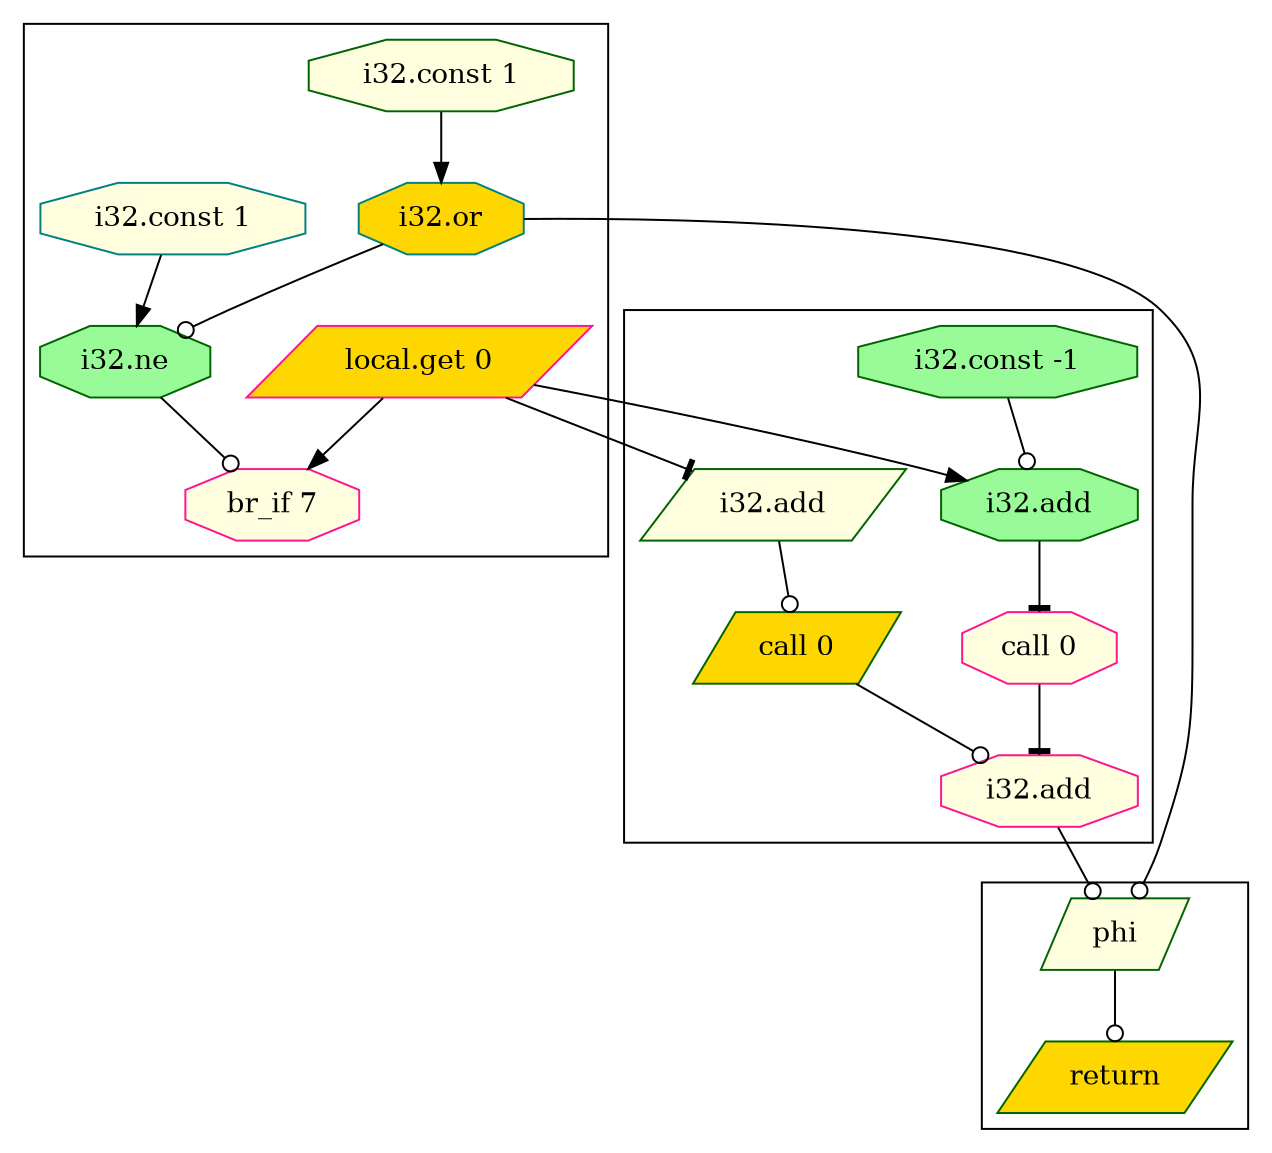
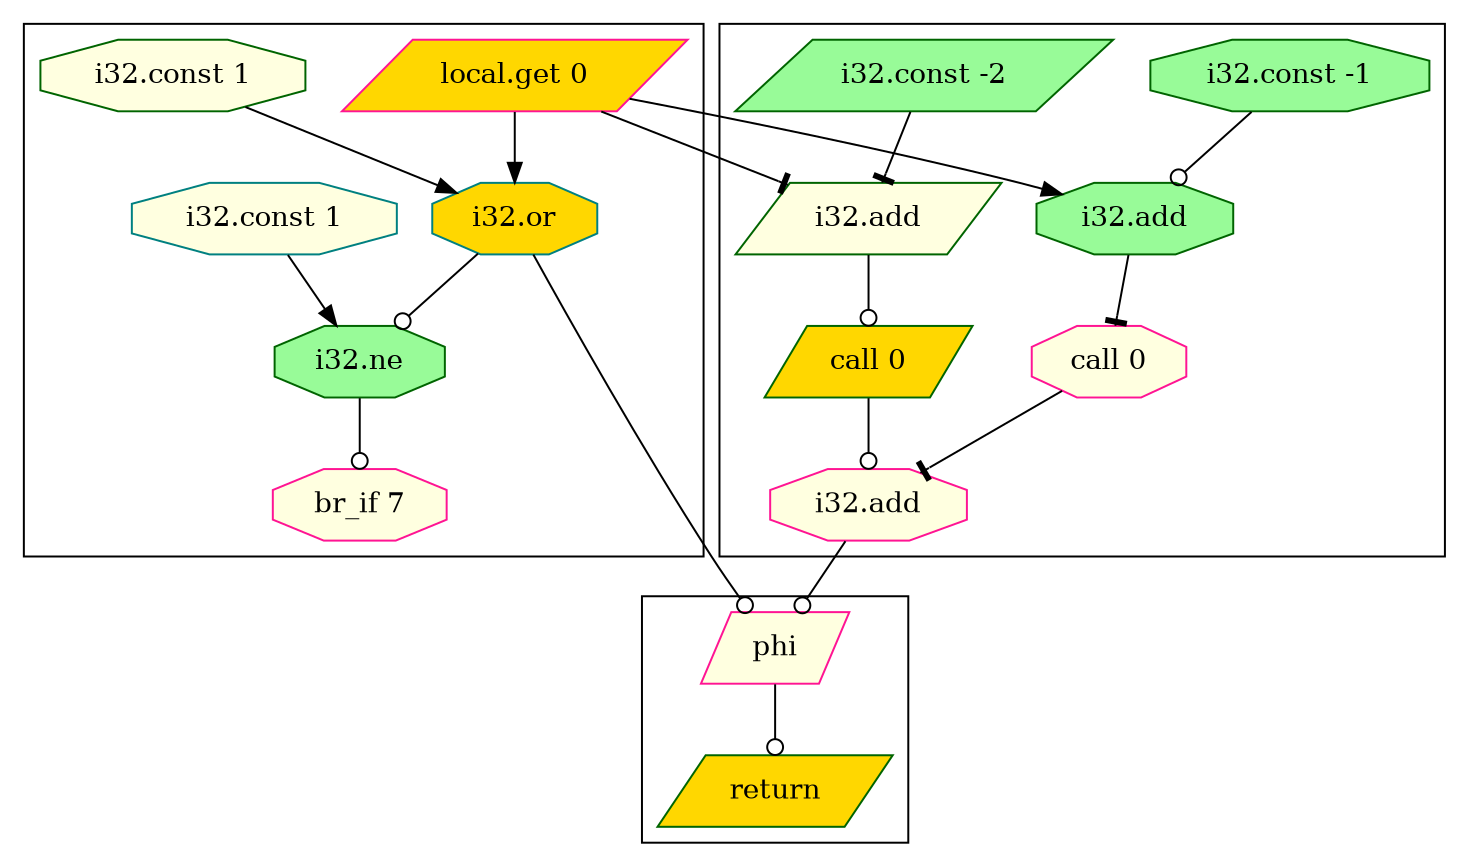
none -> (924, 76)
(353, 427) -> (515, 137)
(1115, 934) -> (775, 648)
